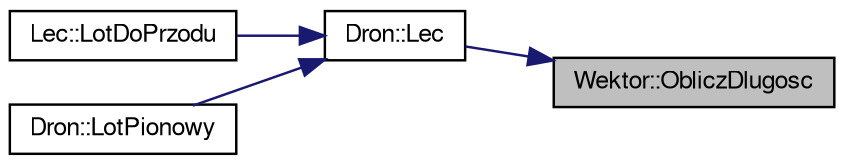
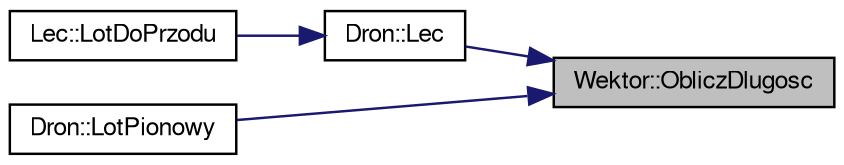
(247, 87) -> (382, 108)
